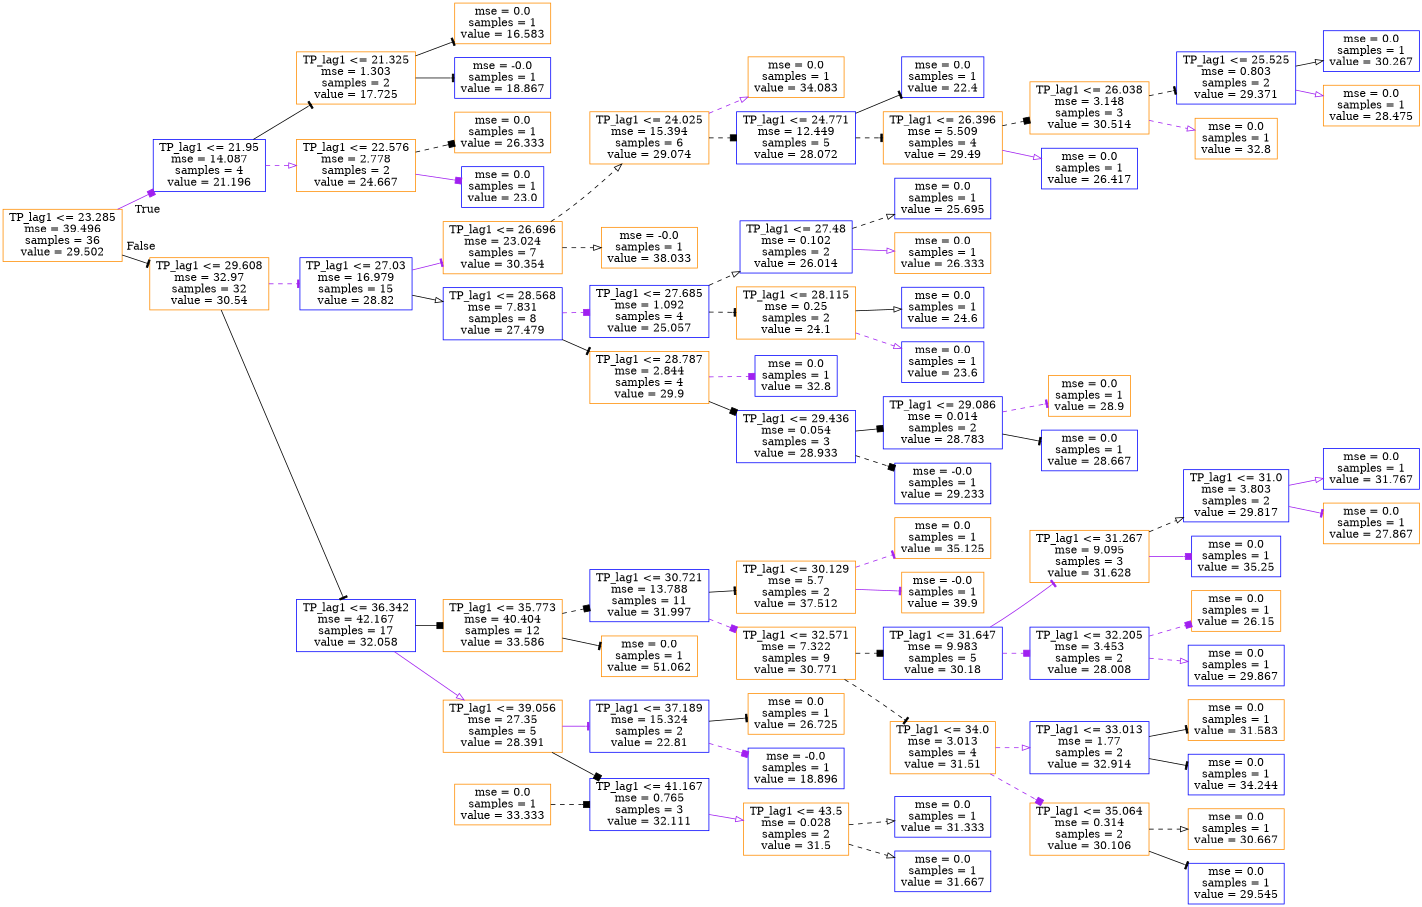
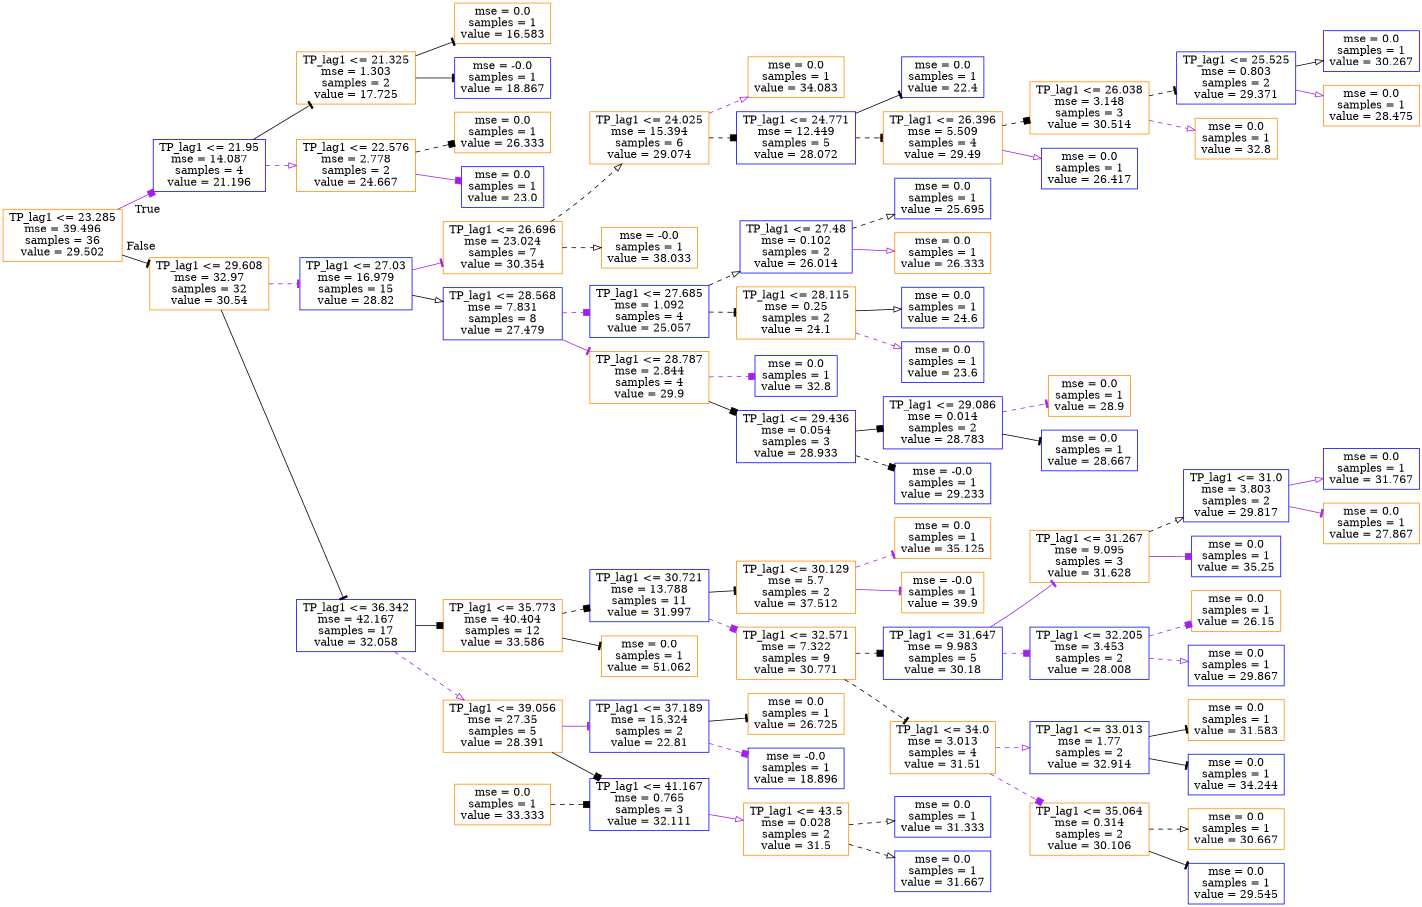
(574, 345) -> (574, 345)
(426, 674) -> (426, 674)
